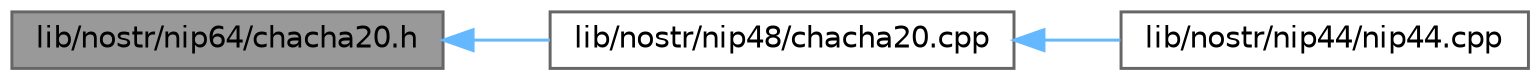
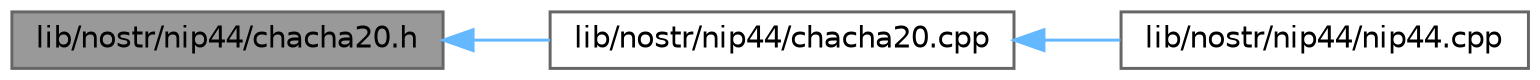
(227, 40) -> (227, 40)
(782, 40) -> (782, 40)
